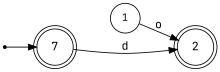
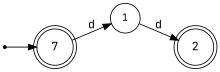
(159, 25) -> (159, 25)
(121, 53) -> (88, 34)
